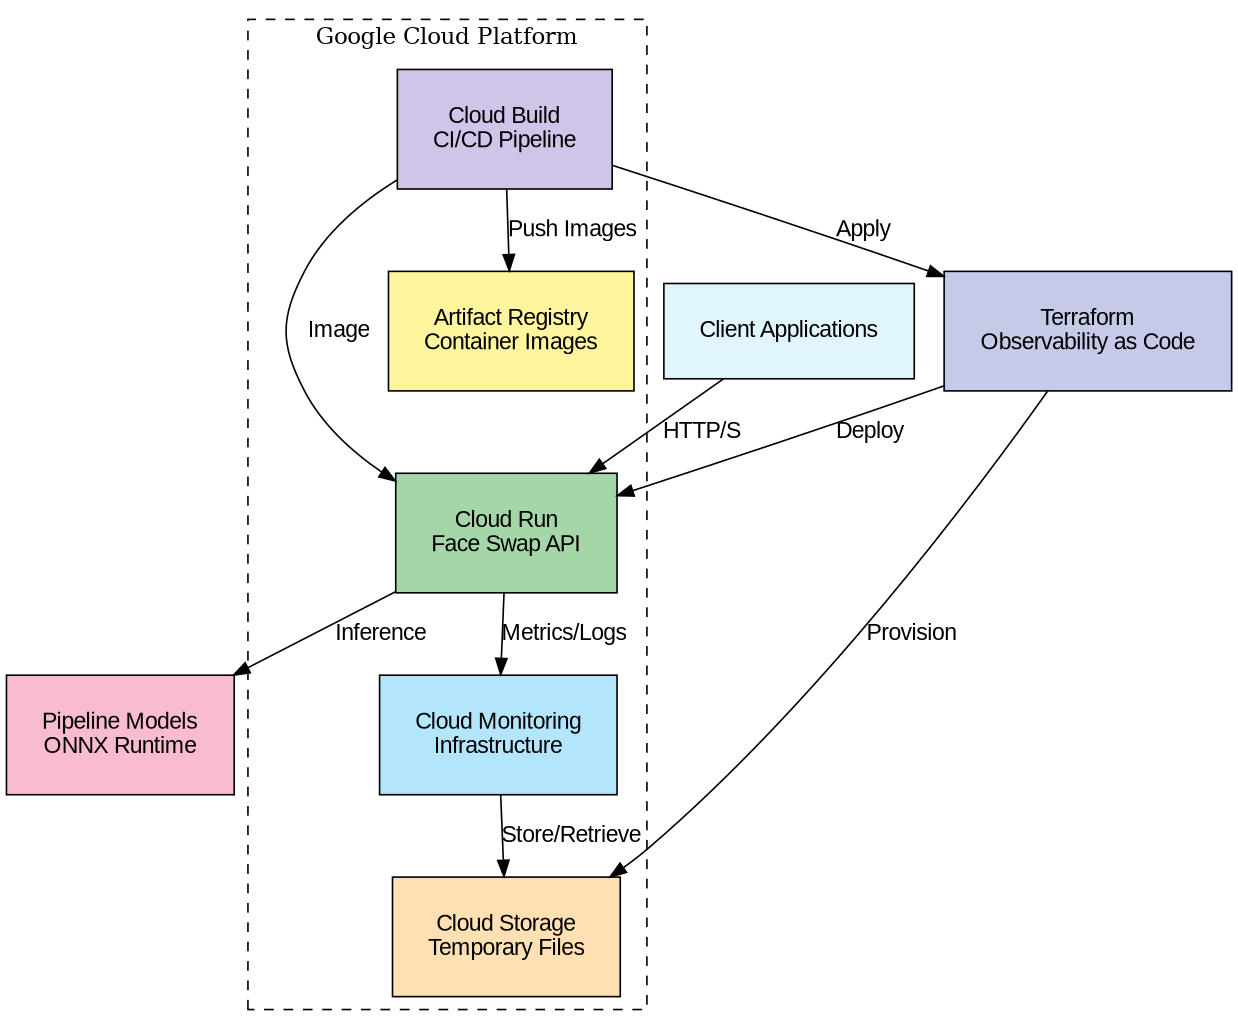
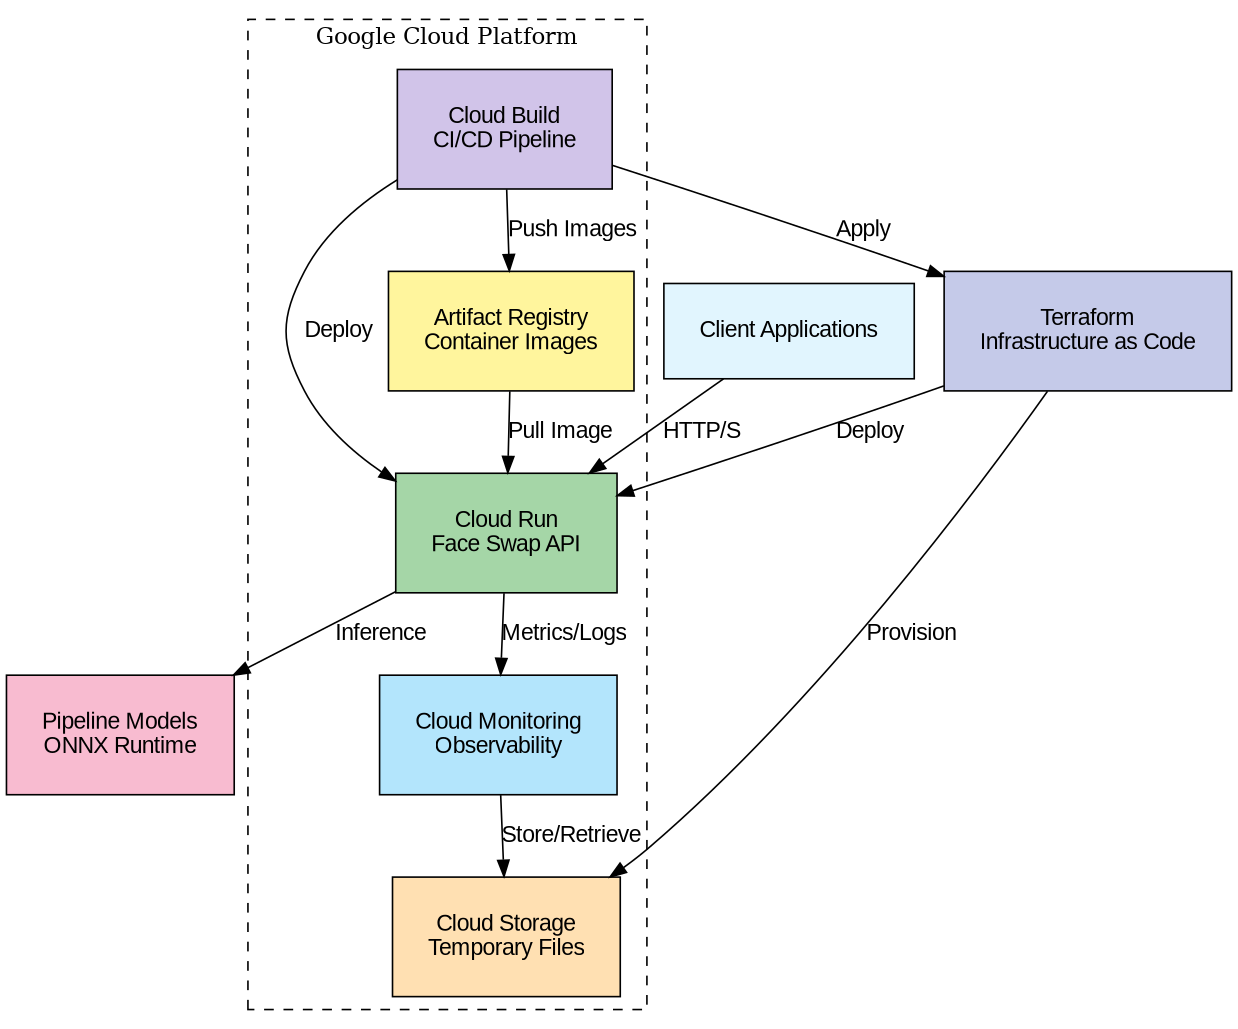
(339, 331) -> (339, 331)
(1088, 331) -> (1088, 331)
none -> (509, 424)
(498, 735) -> (498, 735)
